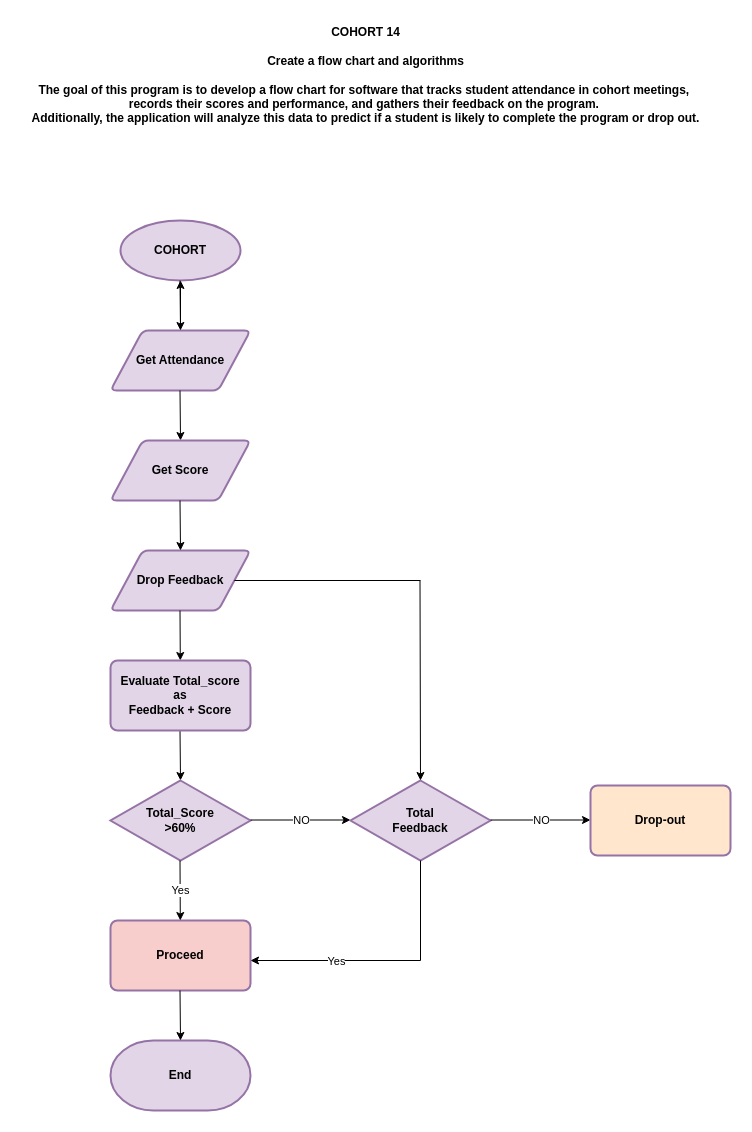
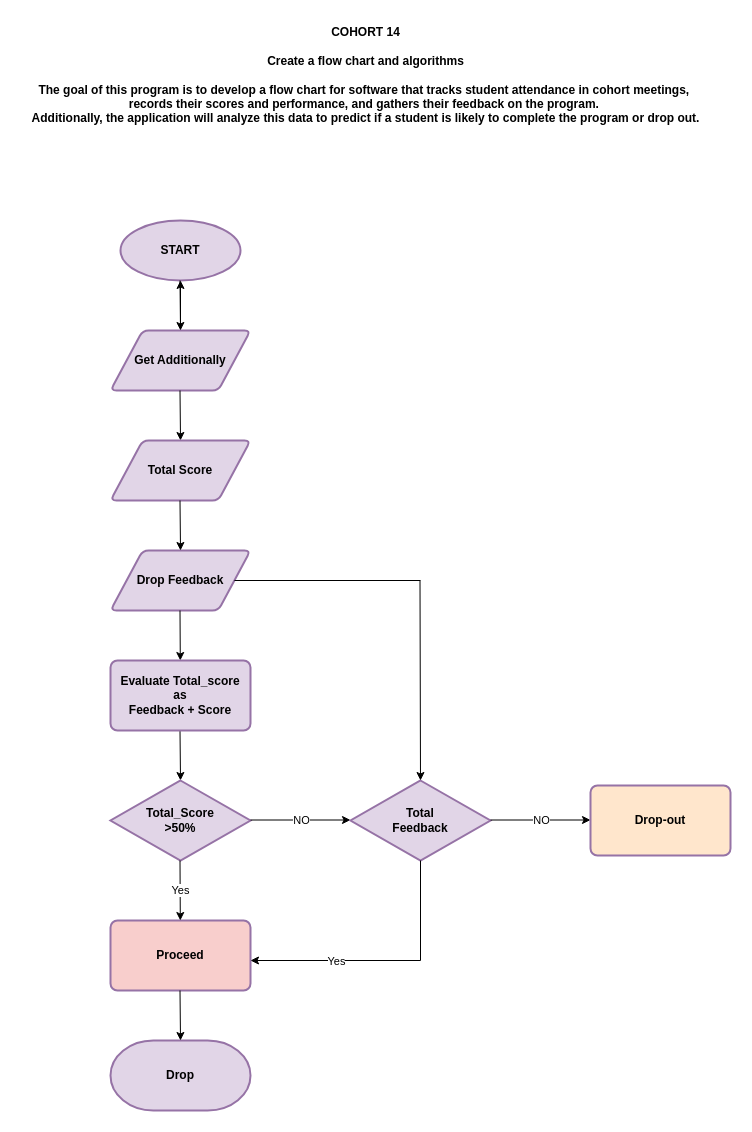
(181, 251) -> (181, 251)
(181, 361) -> (181, 361)
(181, 471) -> (181, 471)
(181, 821) -> (181, 821)
(181, 1076) -> (181, 1076)
